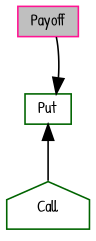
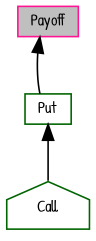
(59, 57) -> (38, 73)
